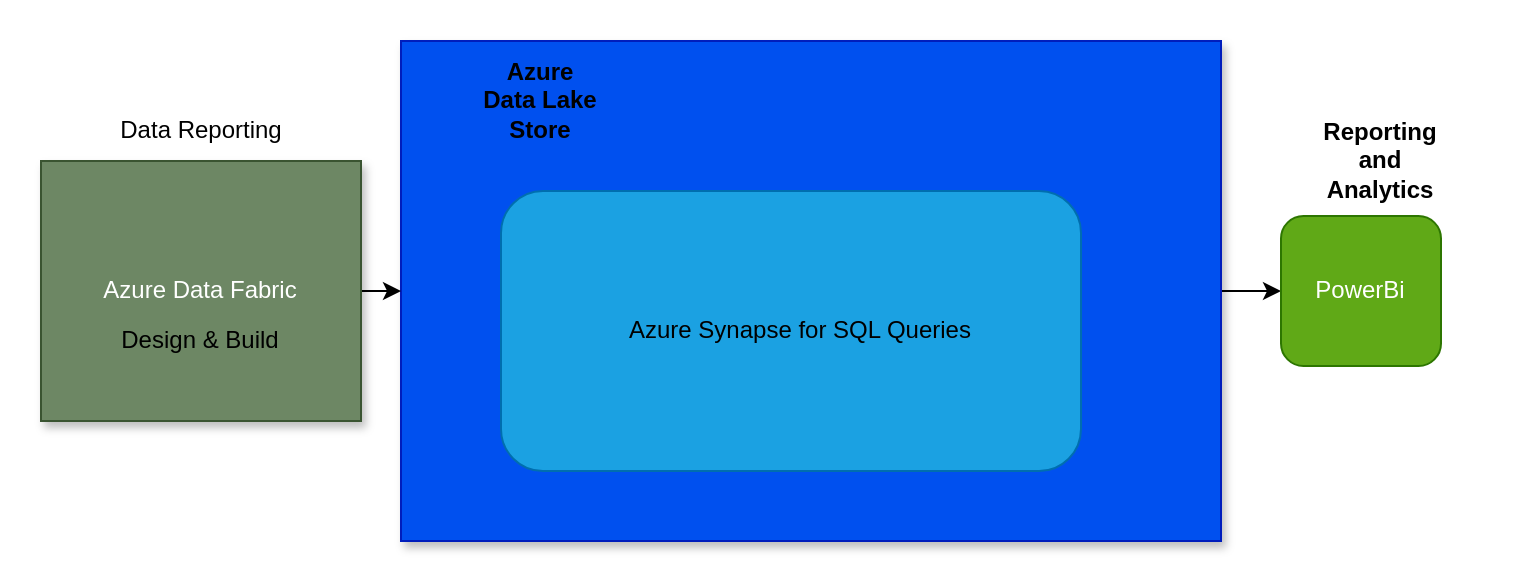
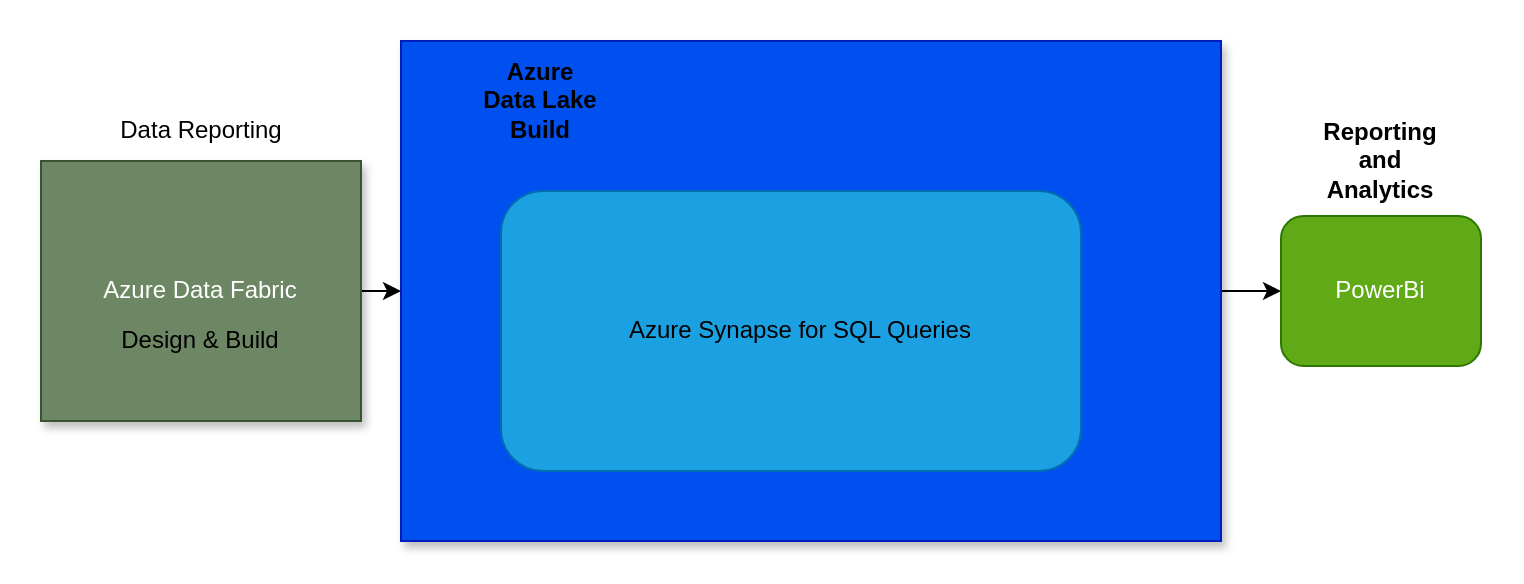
(541, 101) -> (541, 101)
(1361, 291) -> (1381, 291)
